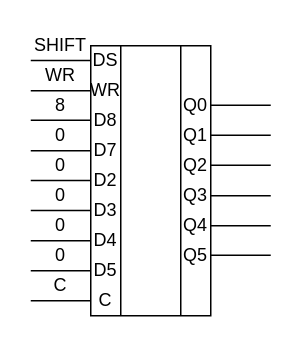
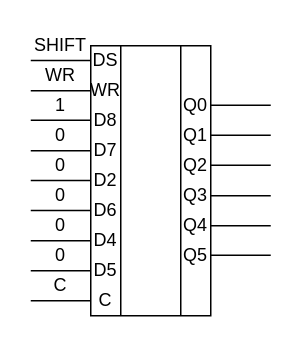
(61, 106) -> (61, 106)
(106, 211) -> (106, 211)
